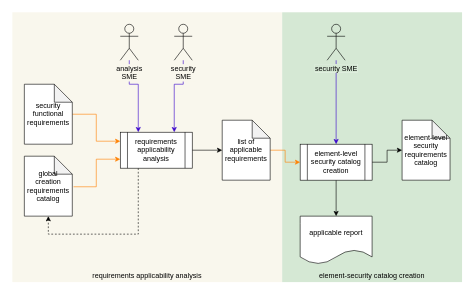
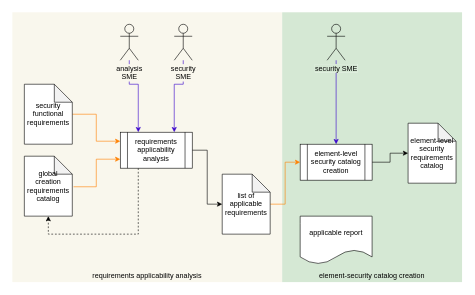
(246, 150) -> (246, 204)
(426, 150) -> (432, 153)
(336, 210) -> none
